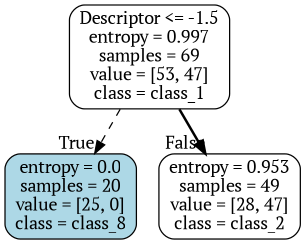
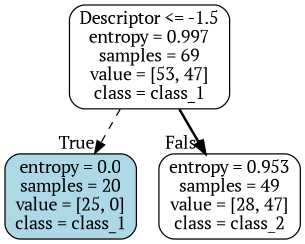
(71, 196) -> (71, 196)
